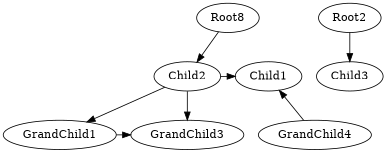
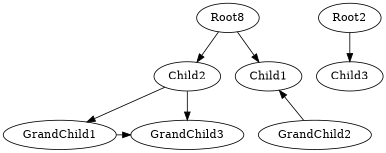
(224, 76) -> (246, 44)
(315, 135) -> (315, 135)
